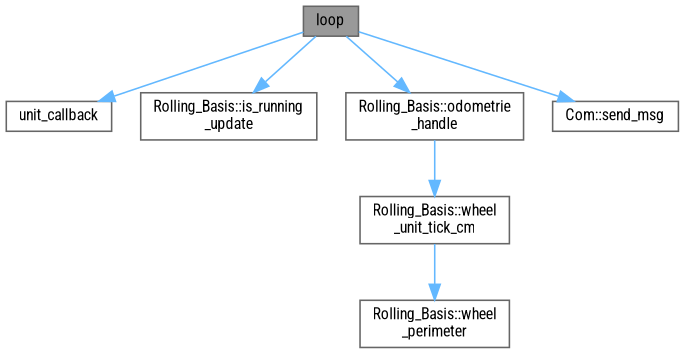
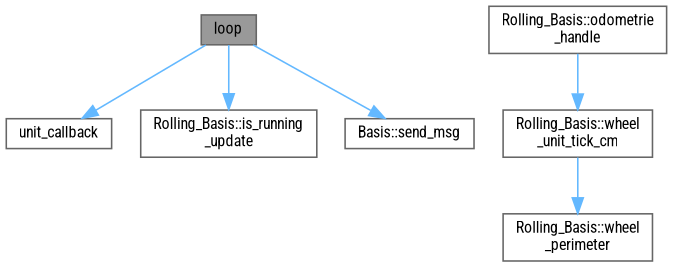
(372, 59) -> none
(616, 116) -> (410, 134)
